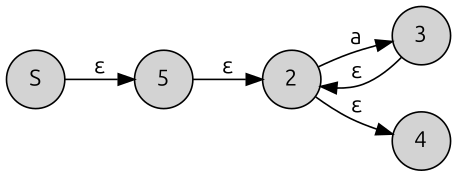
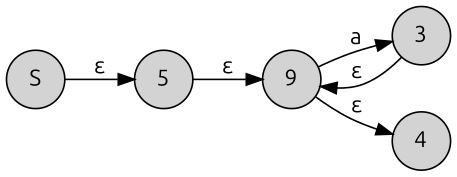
(292, 79) -> (292, 79)
